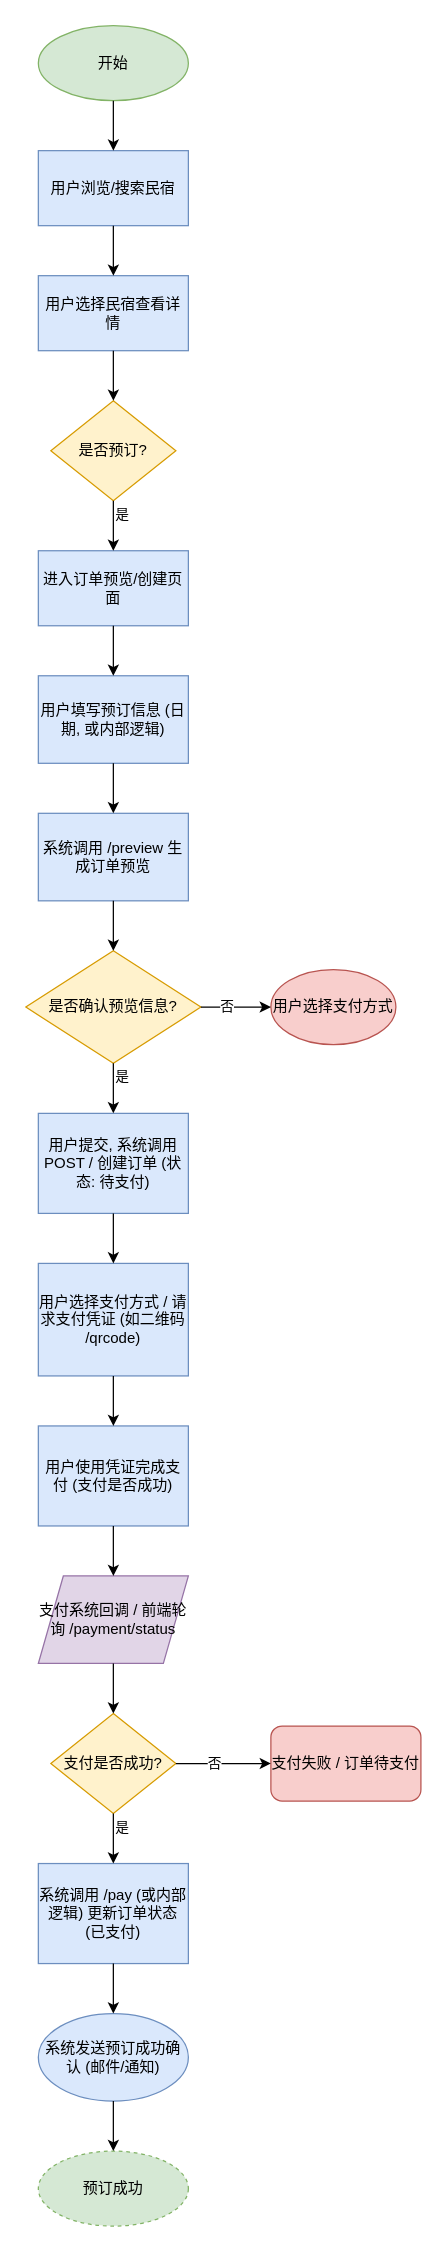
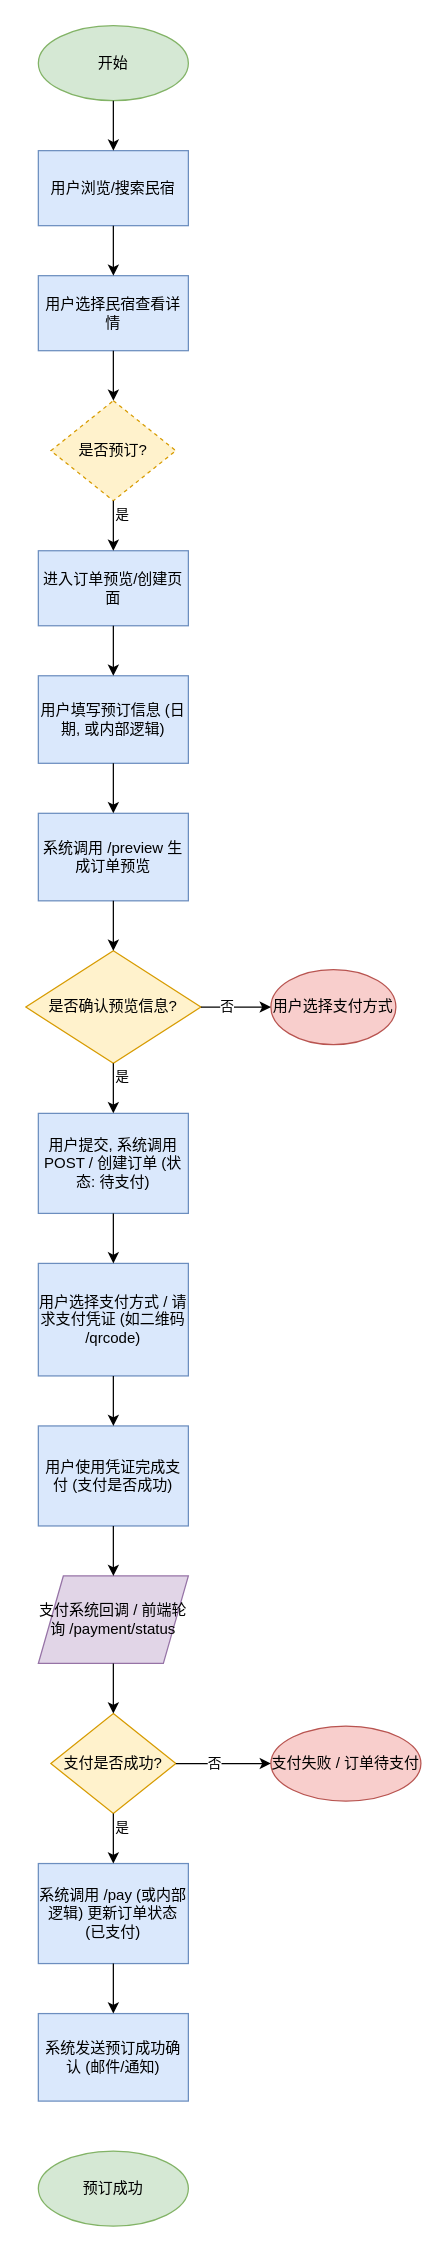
(113, 451) -> (113, 451)
(346, 1763) -> (346, 1763)
(113, 2057) -> (113, 2057)
(113, 2122) -> none
(113, 2188) -> (113, 2188)
